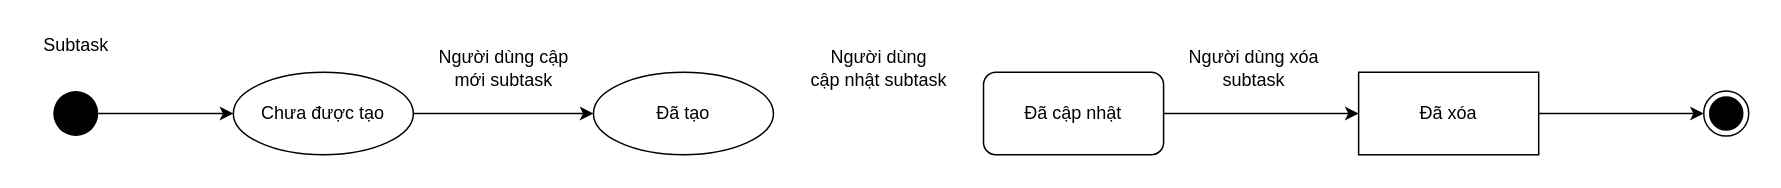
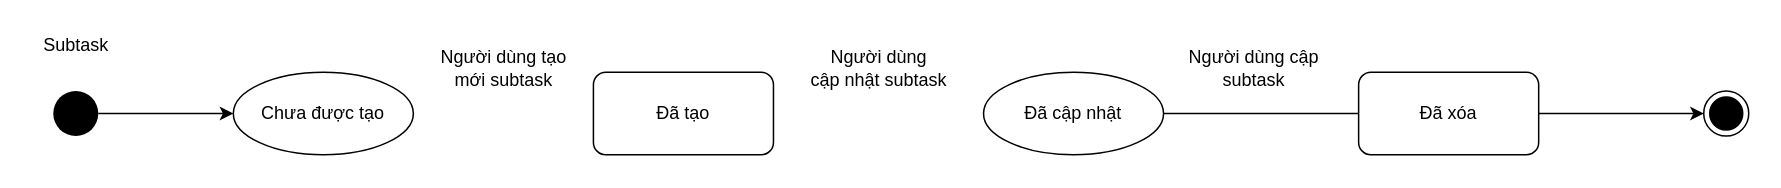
(504, 68) -> (504, 68)
(1254, 68) -> (1254, 68)
(498, 113) -> none
(683, 113) -> (683, 113)
(1073, 113) -> (1073, 113)
(1347, 113) -> (1351, 113)
(1448, 113) -> (1448, 113)
